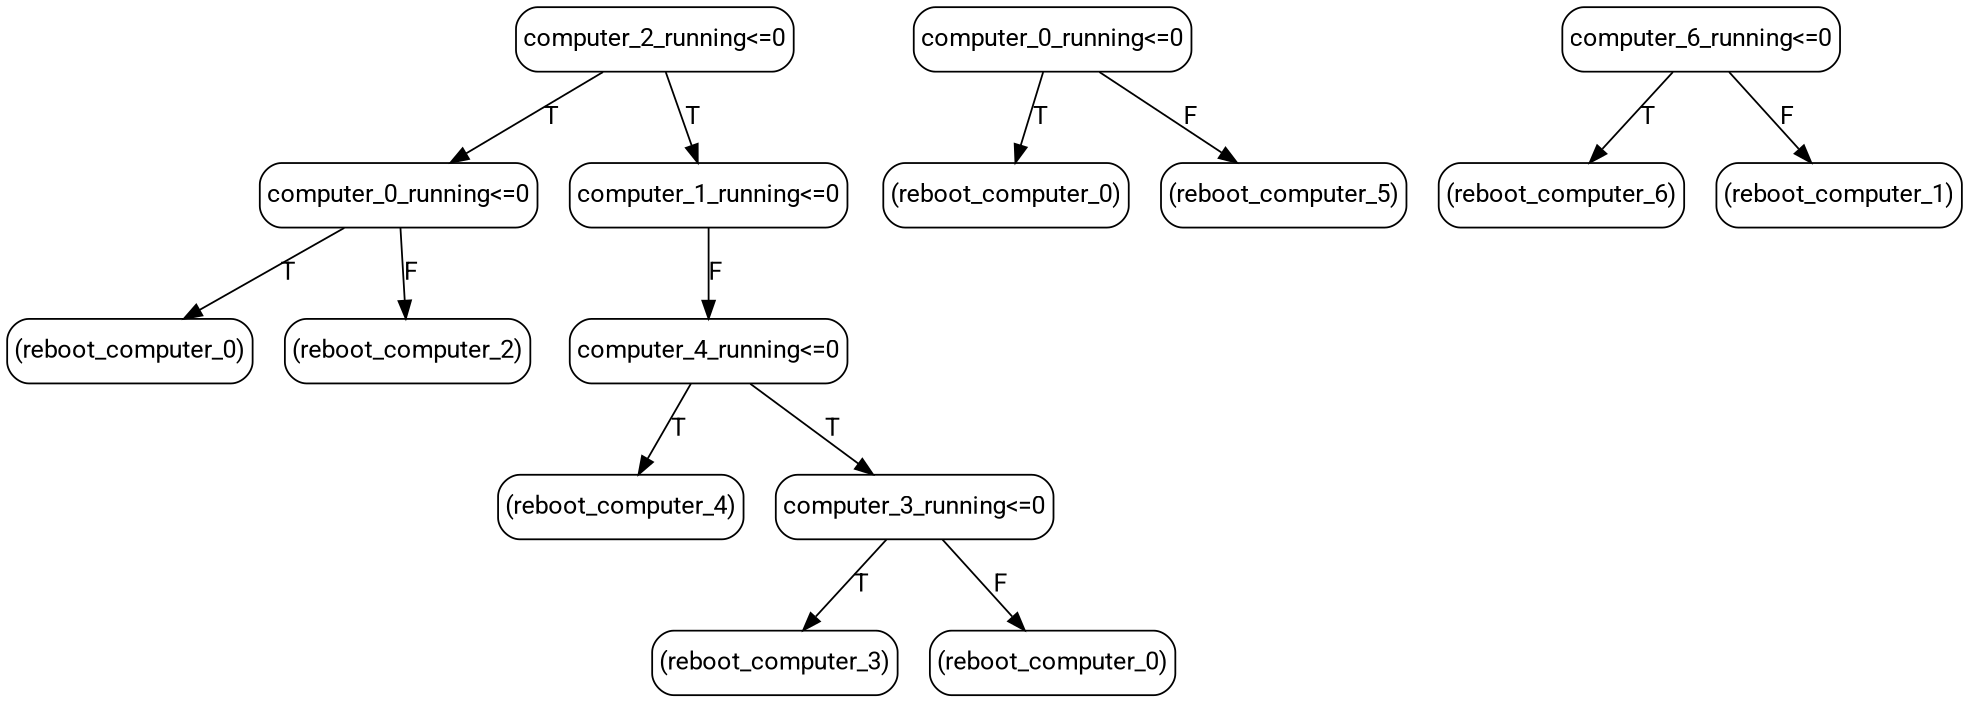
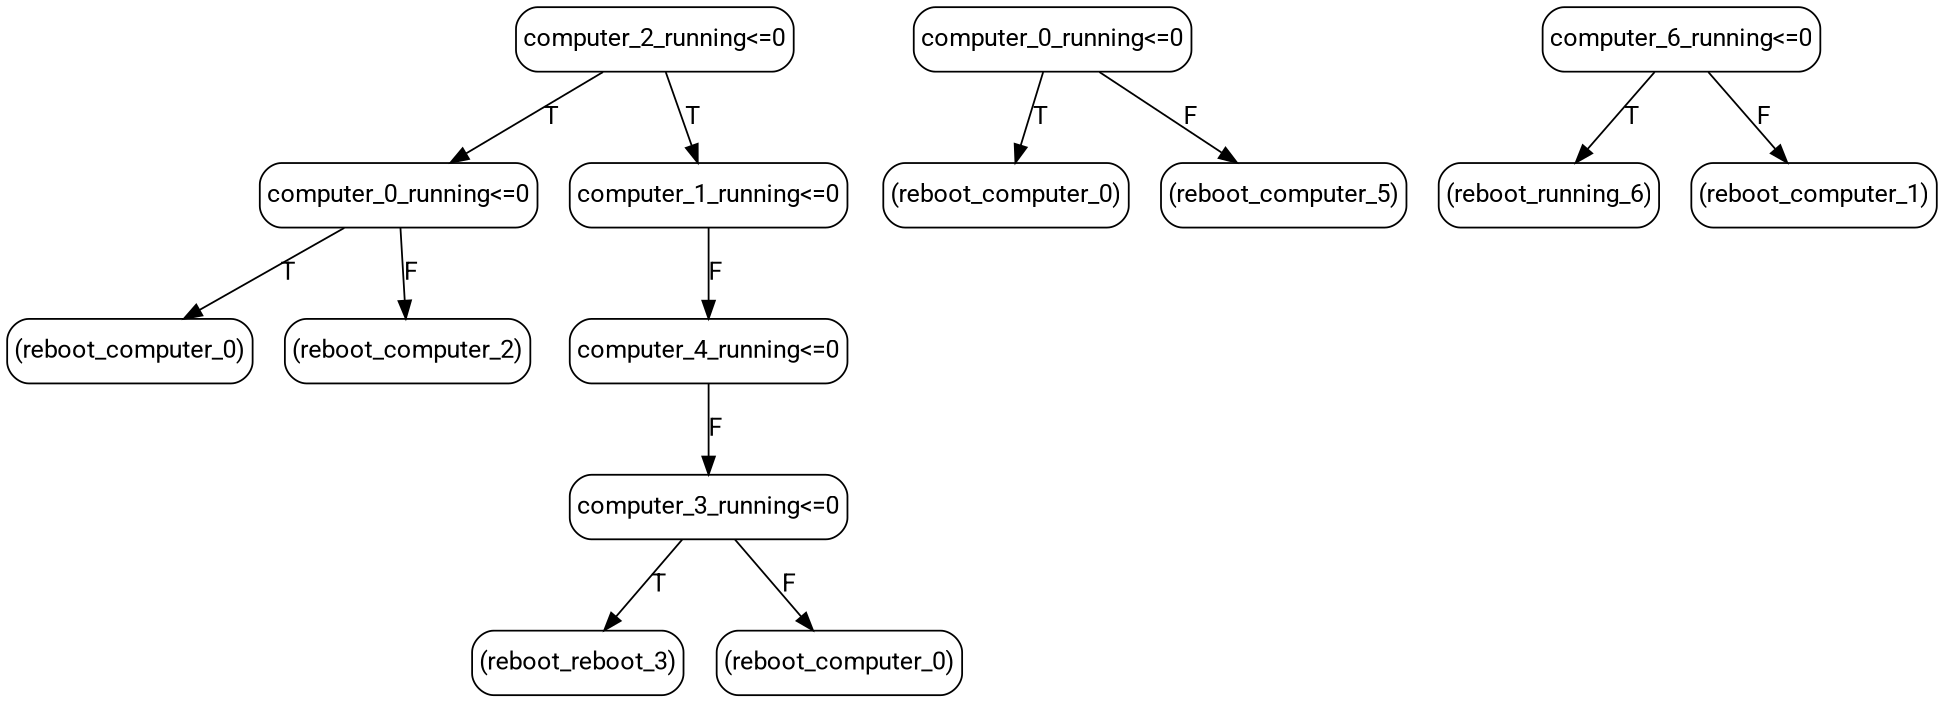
(1561, 195) -> (1549, 195)
(833, 429) -> (716, 429)
(621, 507) -> none
(775, 663) -> (578, 663)
